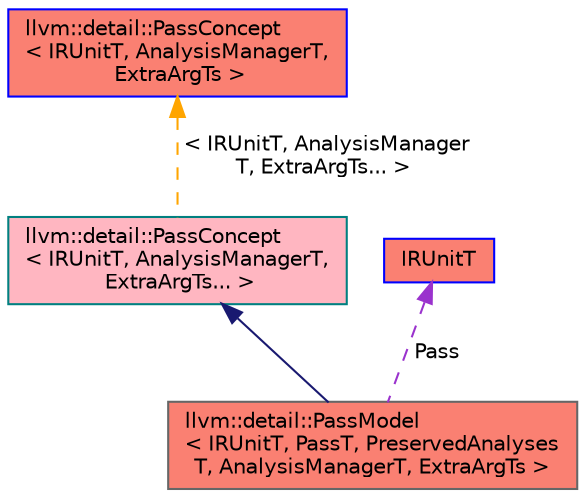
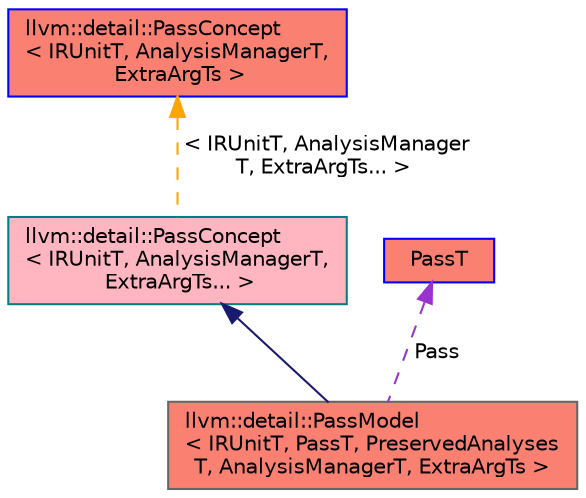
(439, 261) -> (439, 261)
